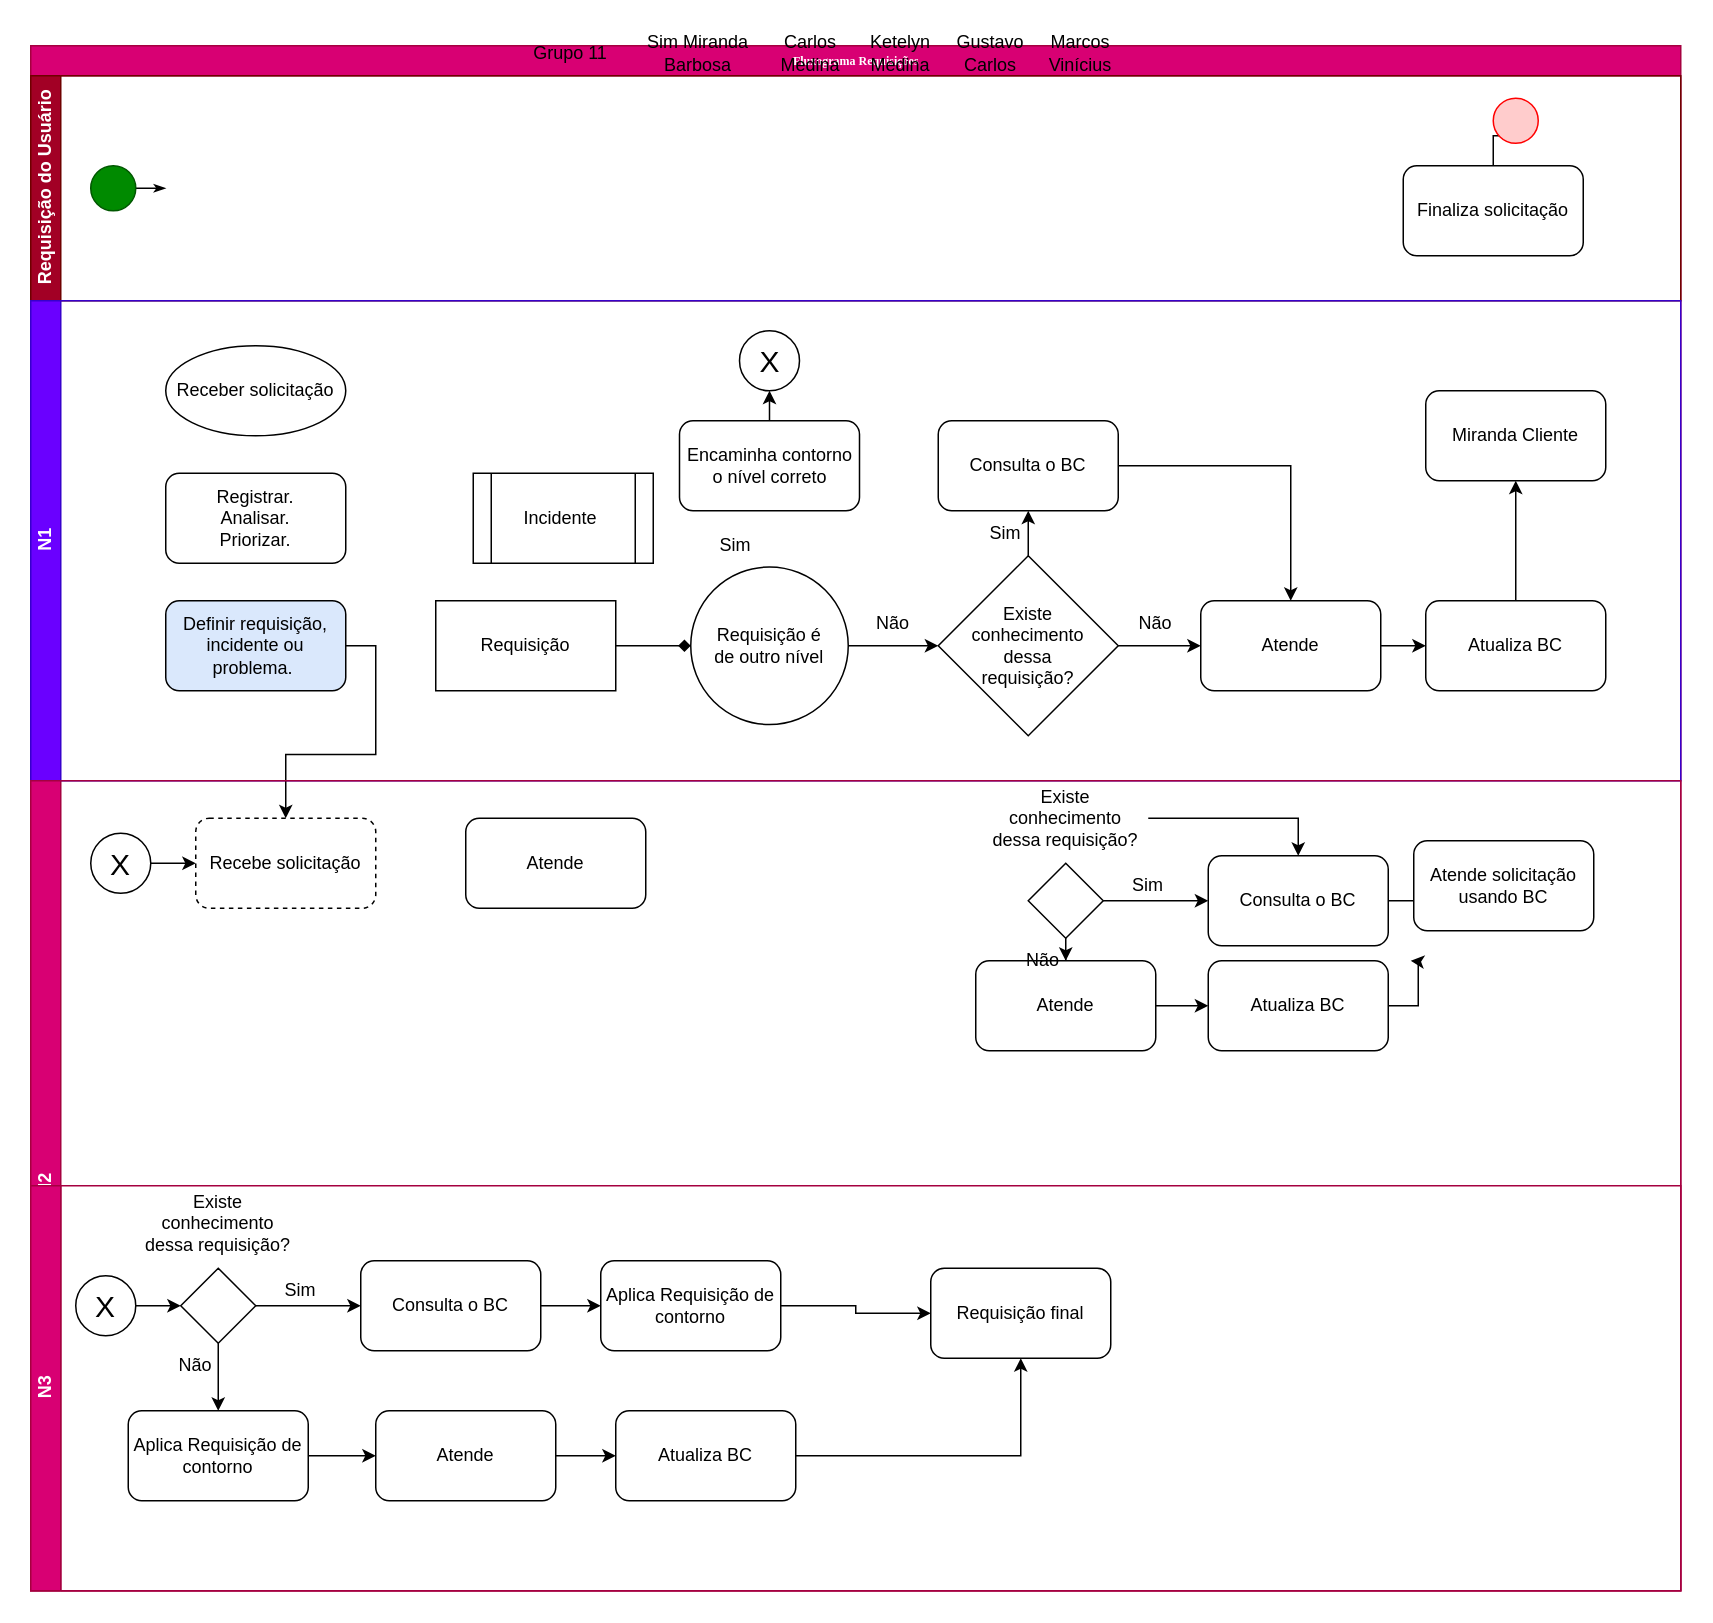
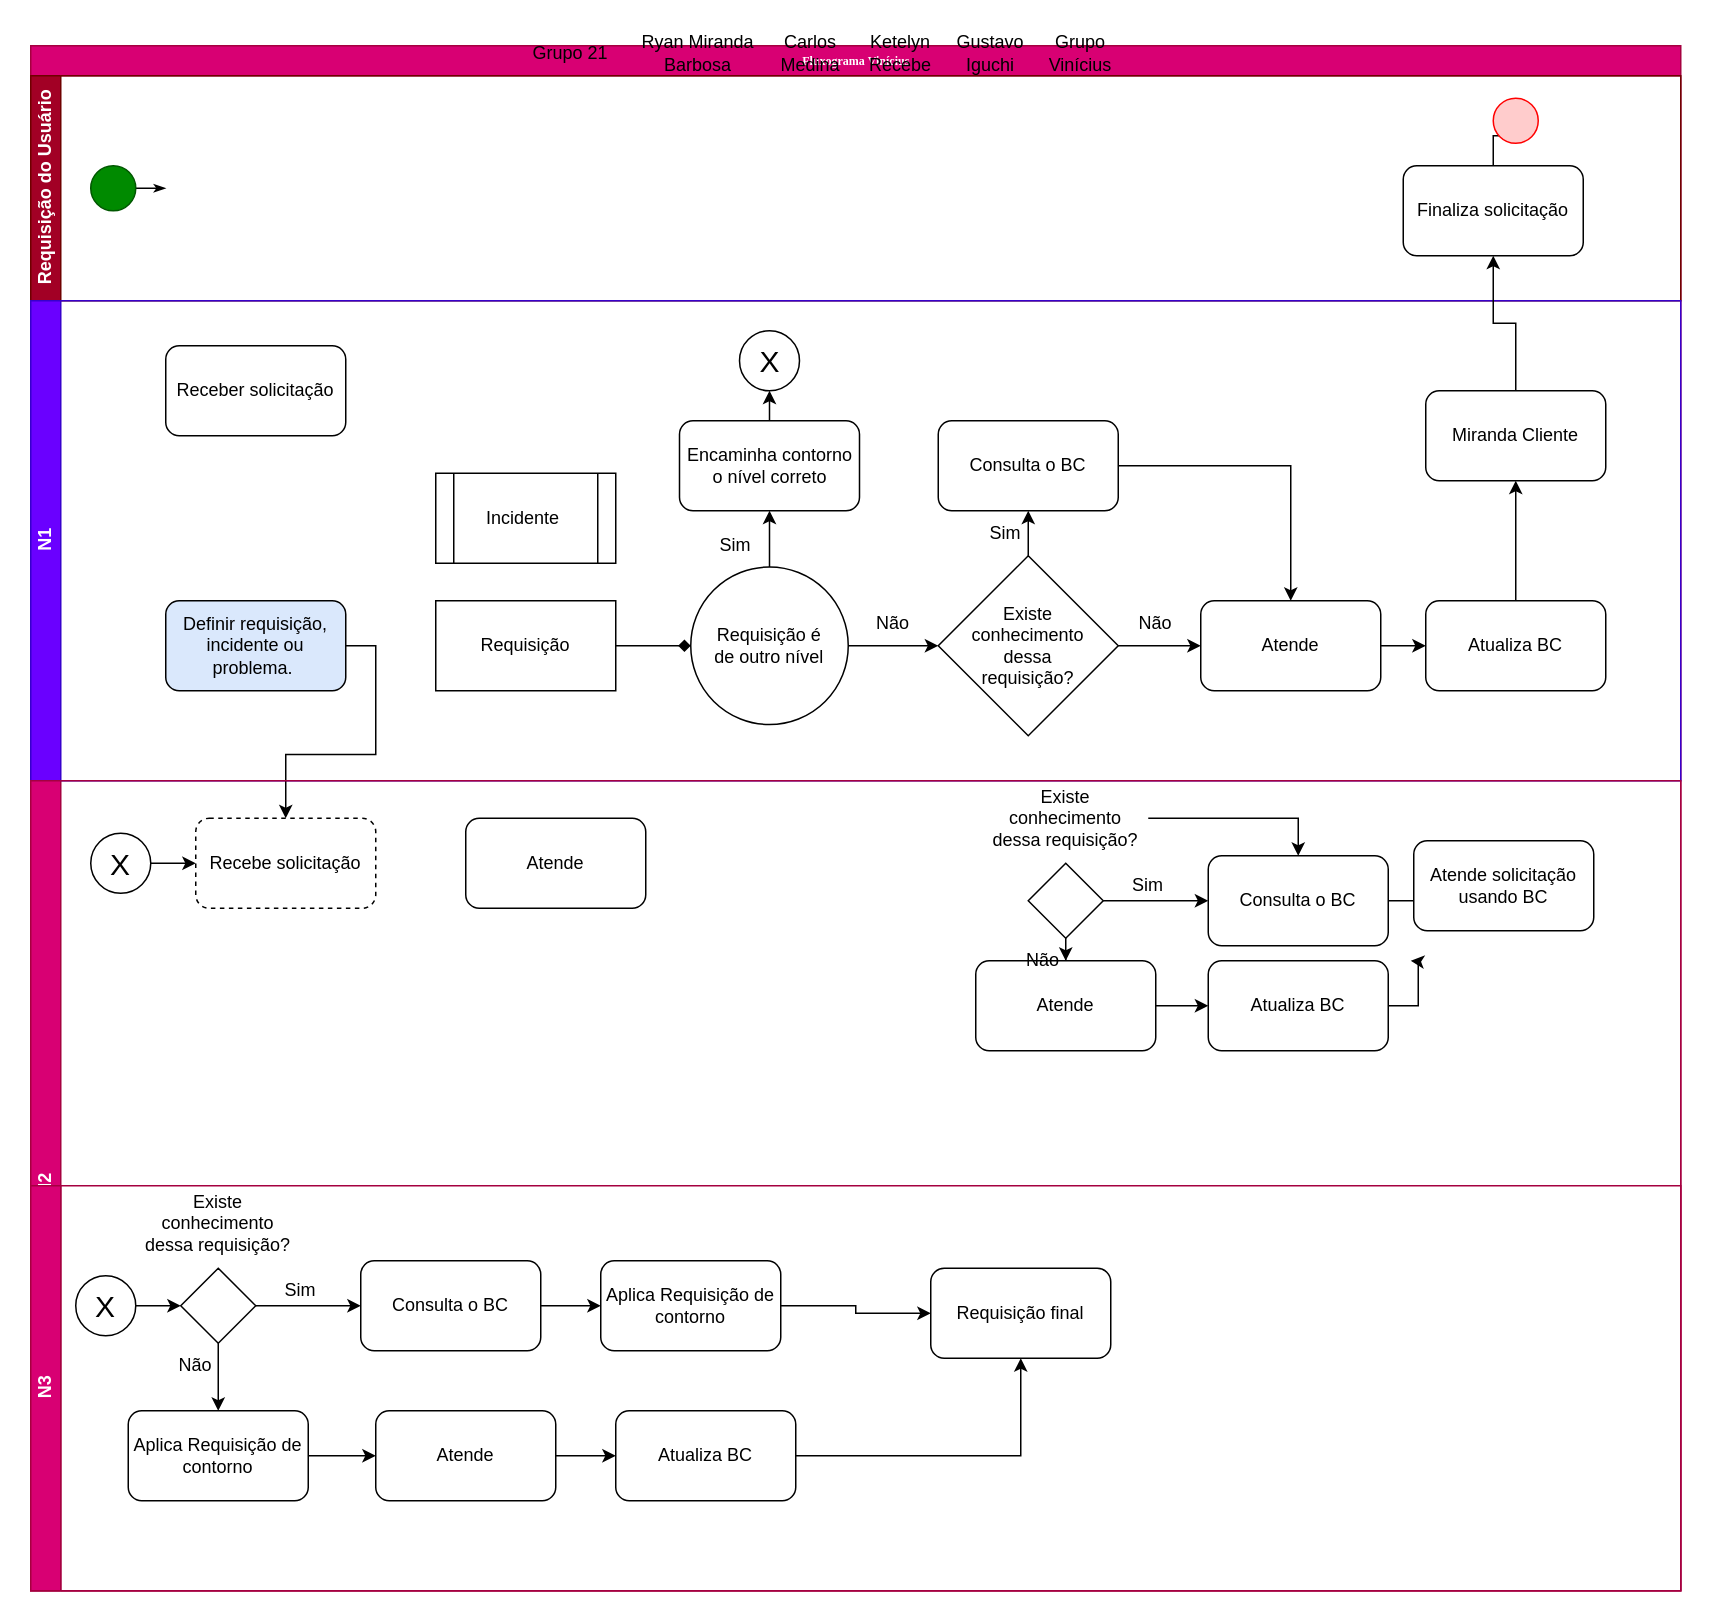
(571, 53) -> (571, 53)
(698, 53) -> (698, 53)
(901, 53) -> (901, 53)
(991, 53) -> (991, 53)
(1081, 53) -> (1081, 53)
(857, 61) -> (857, 61)
none -> (1510, 323)
(256, 391) -> (256, 391)
(256, 518) -> none
(563, 518) -> (526, 518)
none -> (770, 541)
